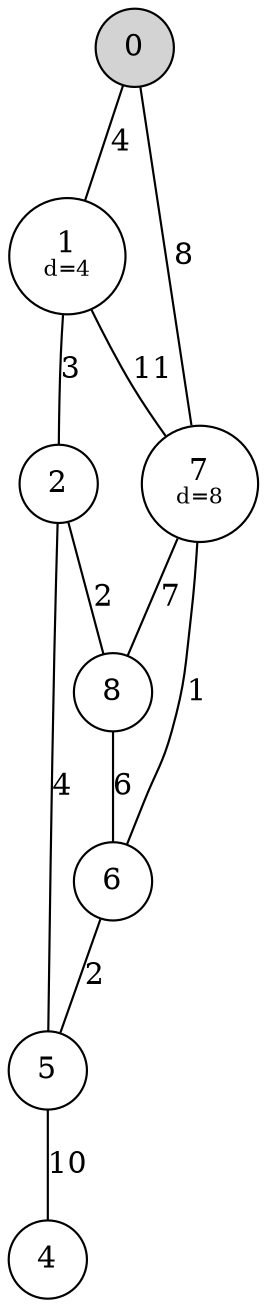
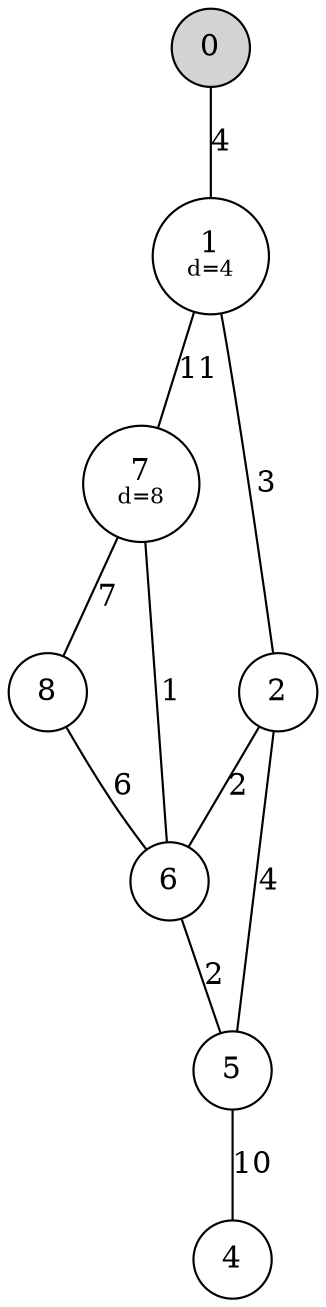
(166, 256) -> none
(86, 588) -> (224, 787)
